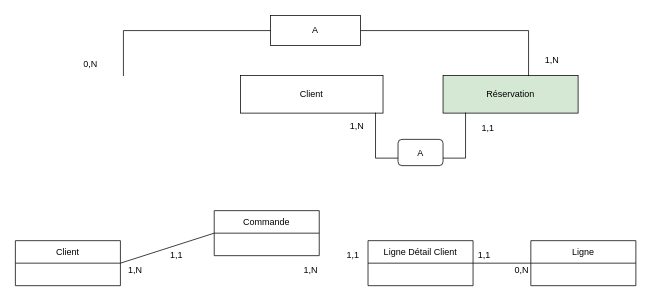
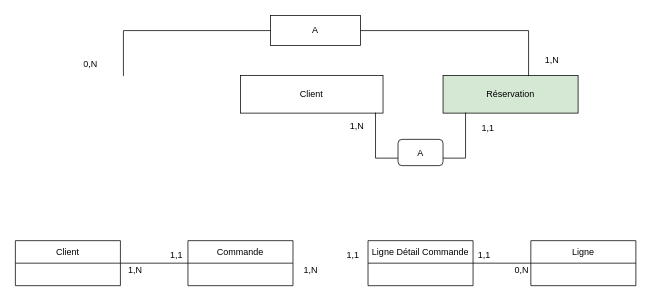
(267, 233) -> (240, 263)
(420, 252) -> (420, 252)
